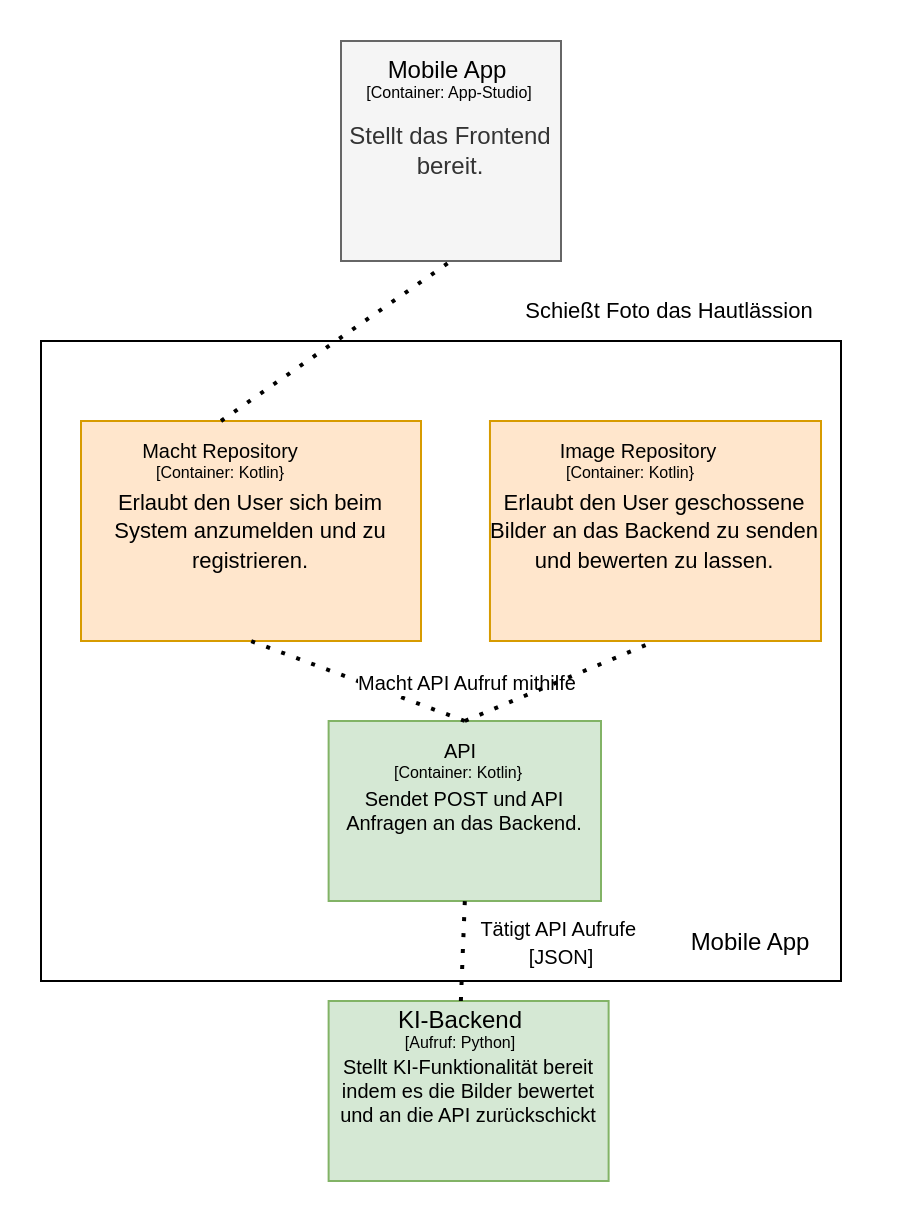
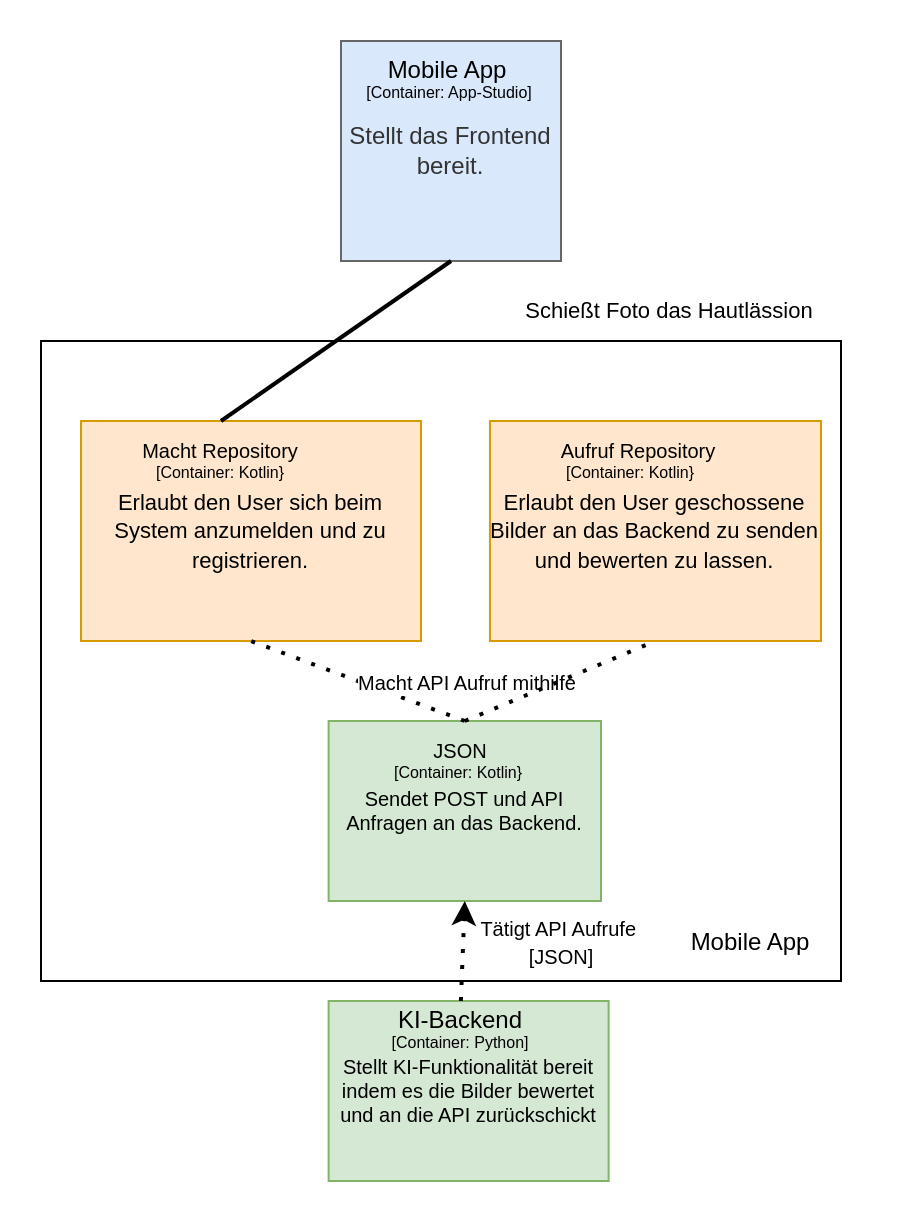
(451, 151) -> (451, 151)
(336, 341) -> (336, 341)
(639, 451) -> (639, 451)
(461, 751) -> (461, 751)
(464, 912) -> (464, 920)
(461, 1041) -> (461, 1041)
